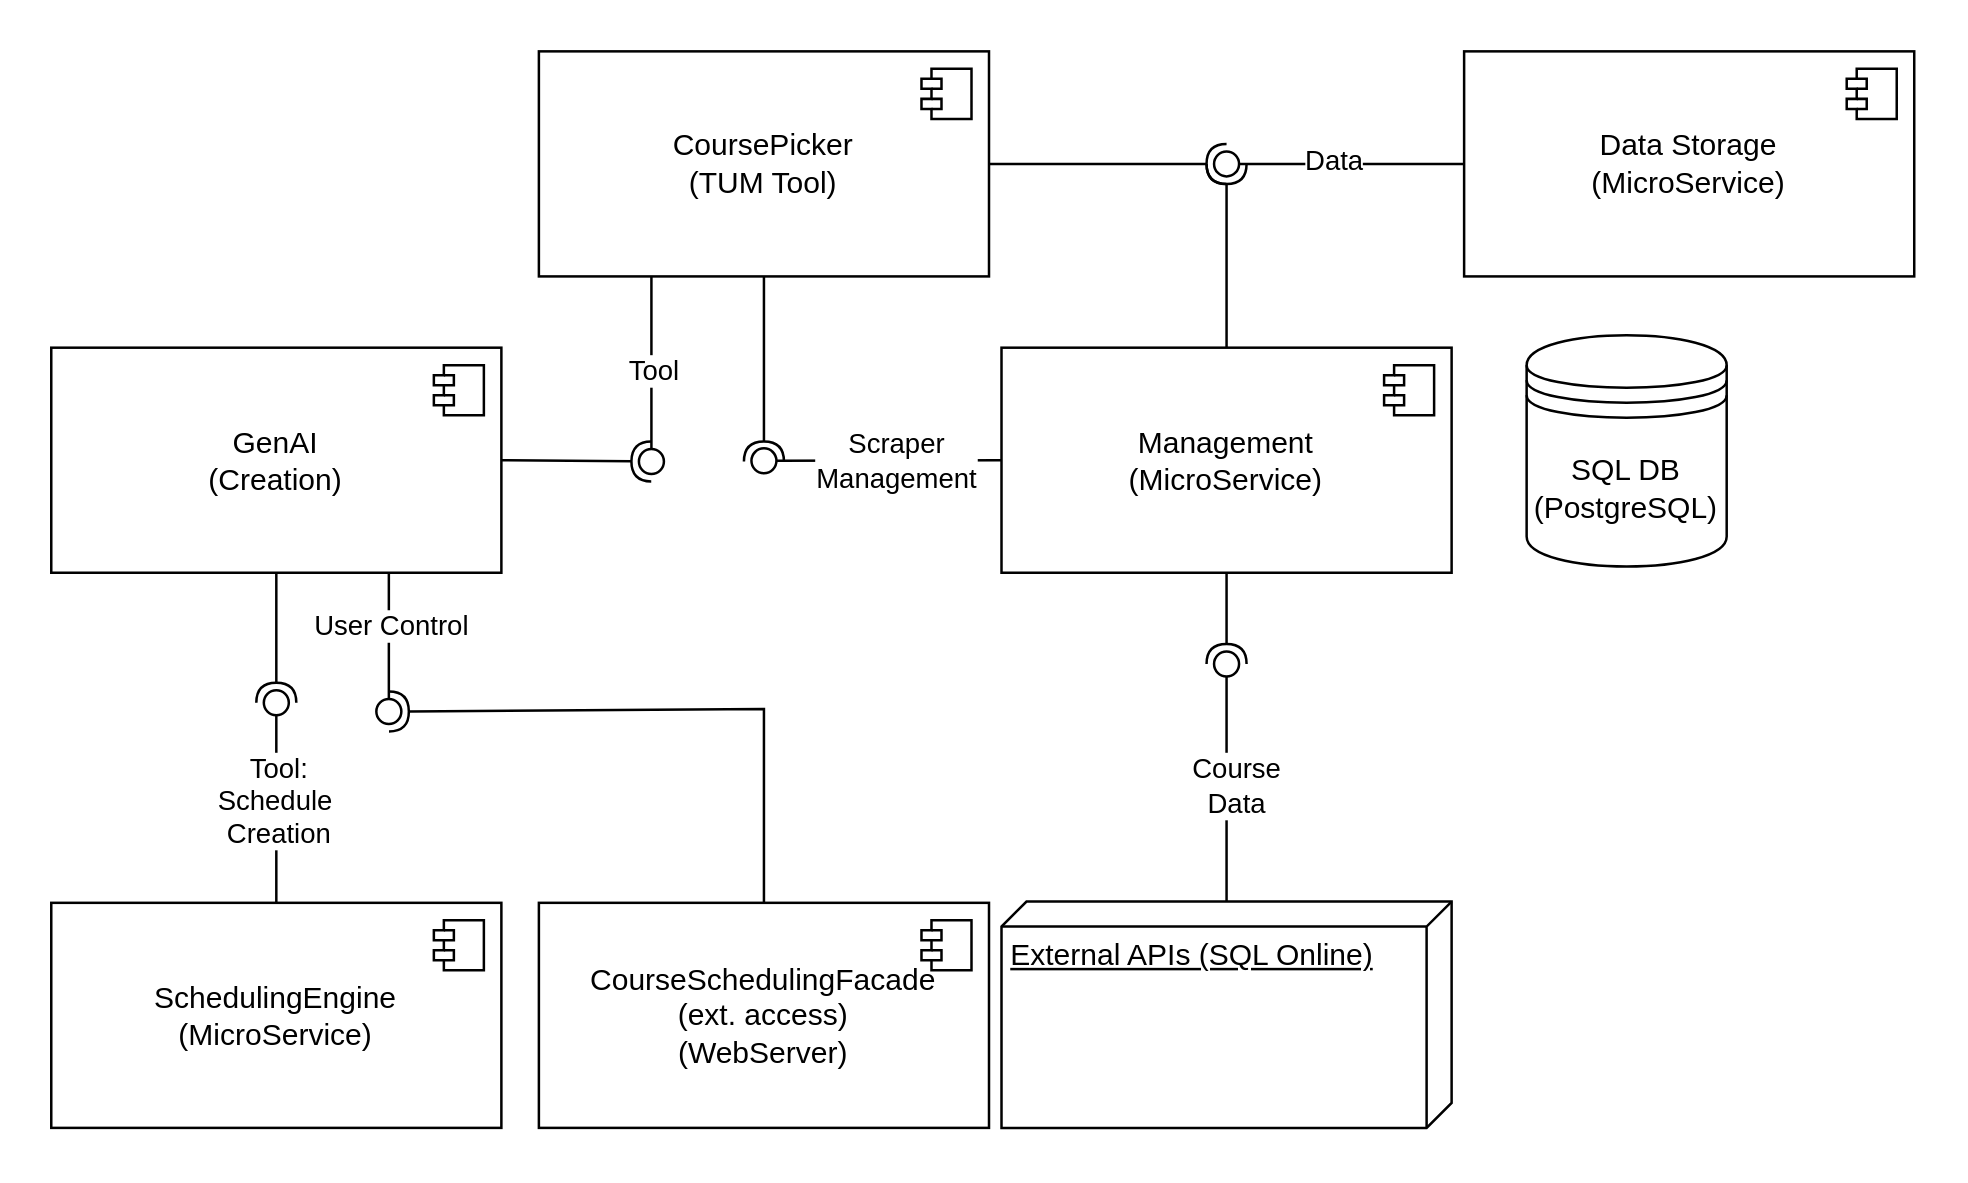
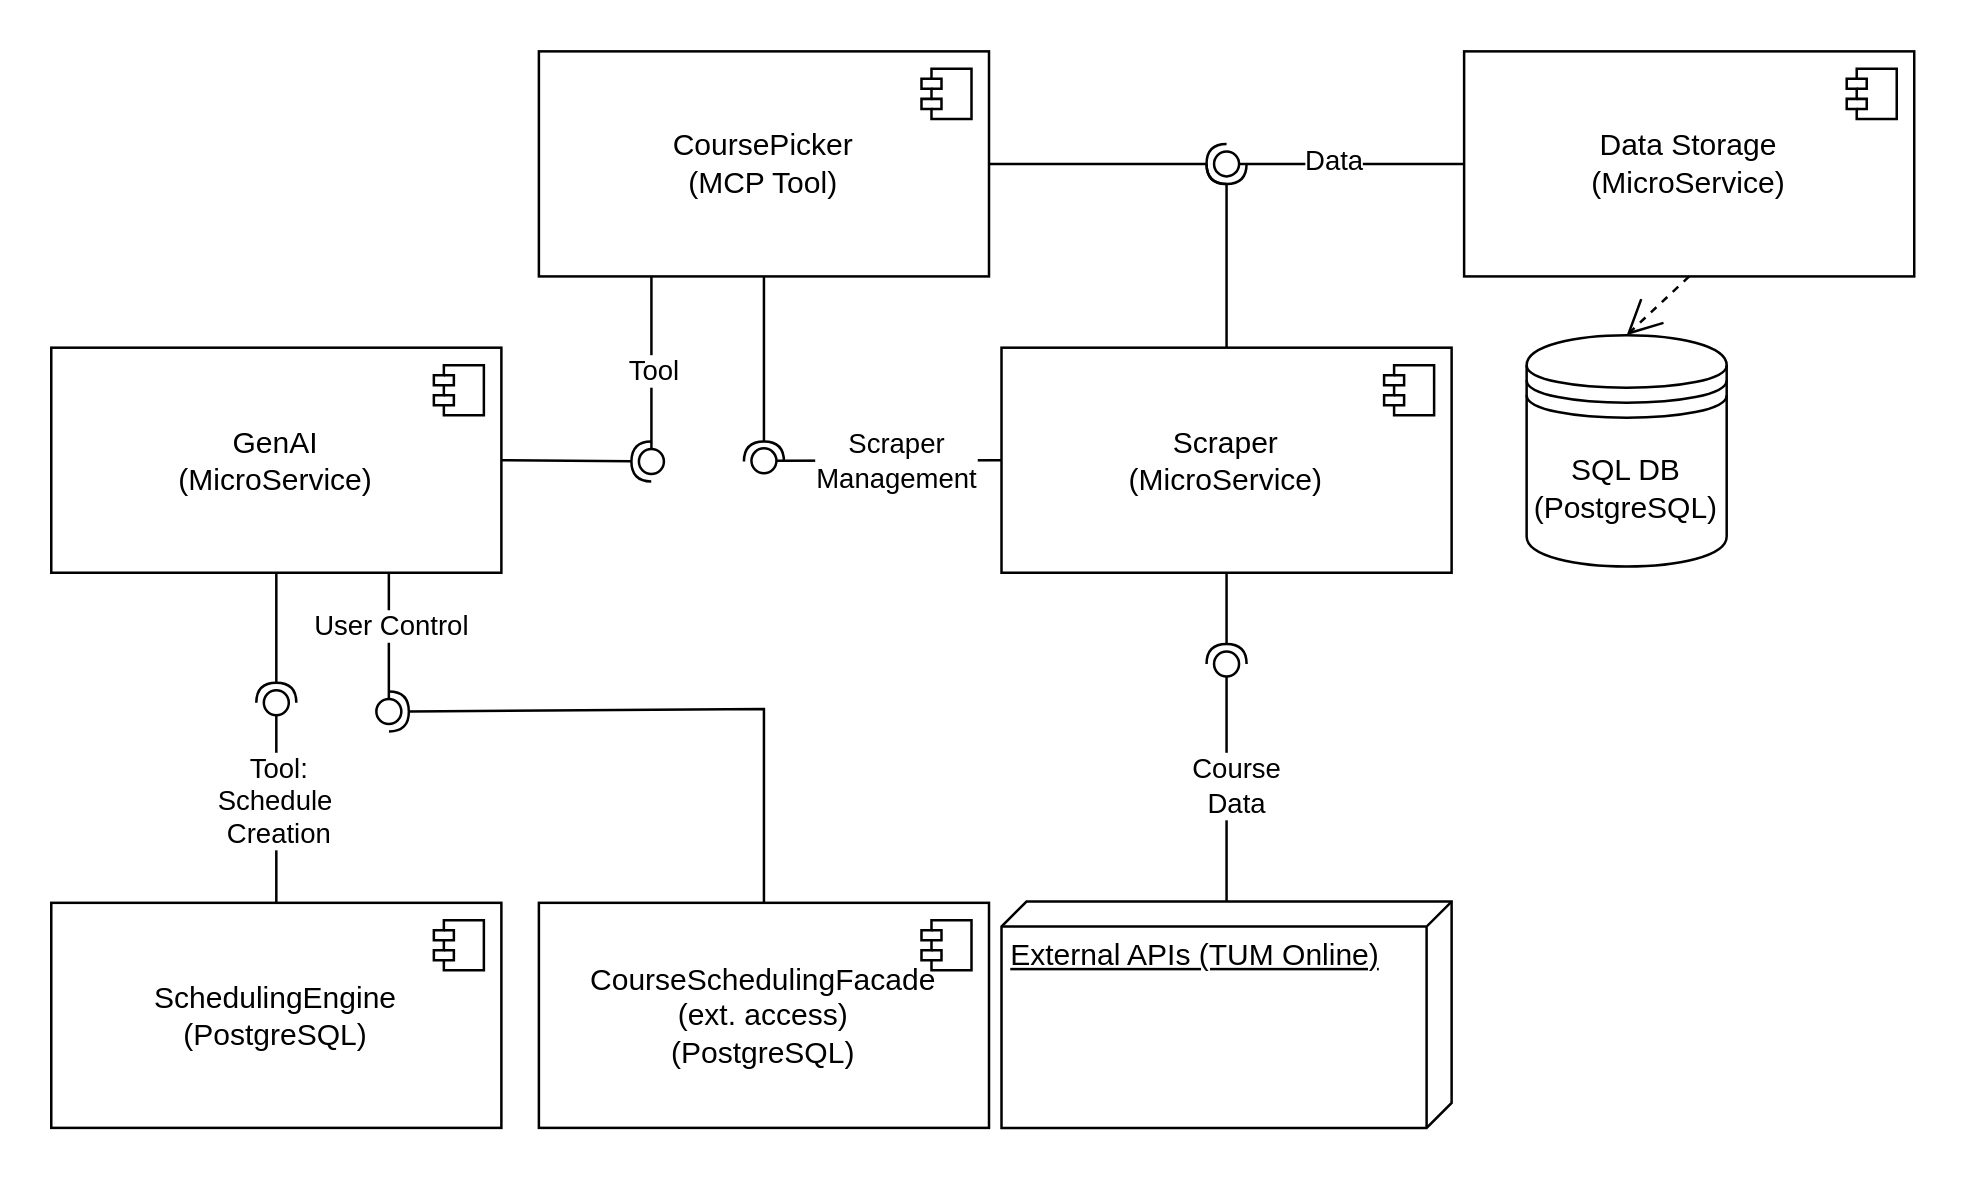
(764, 164) -> (764, 164)
none -> (1660, 304)
(276, 461) -> (276, 461)
(1226, 461) -> (1226, 461)
(1206, 957) -> (1206, 957)
(276, 1016) -> (276, 1016)
(764, 1016) -> (764, 1016)
